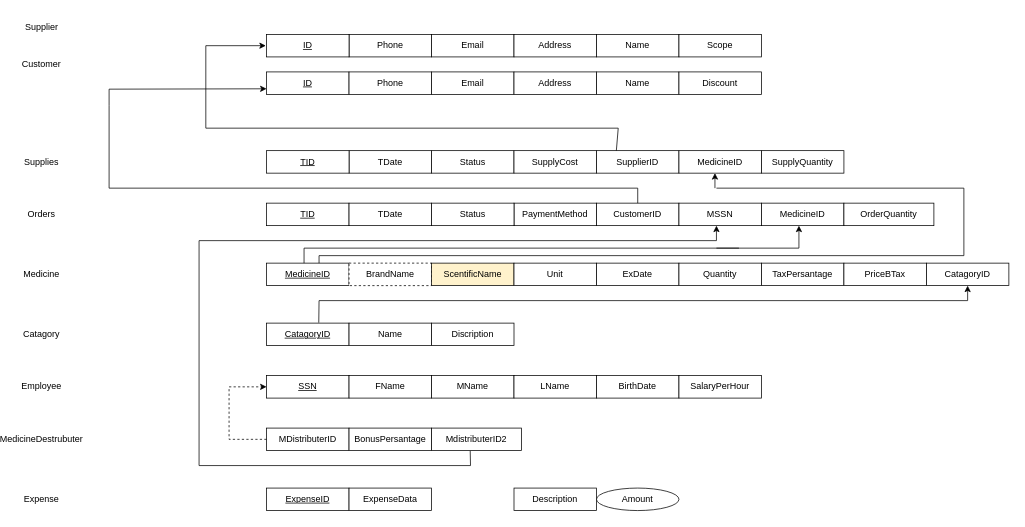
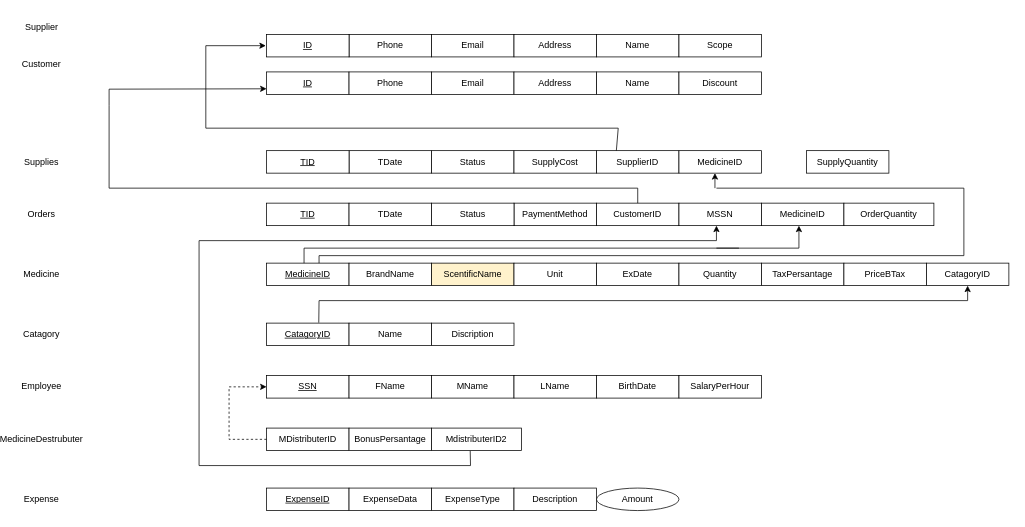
(803, 162) -> (848, 162)
(390, 274) -> (390, 274)
none -> (473, 499)
